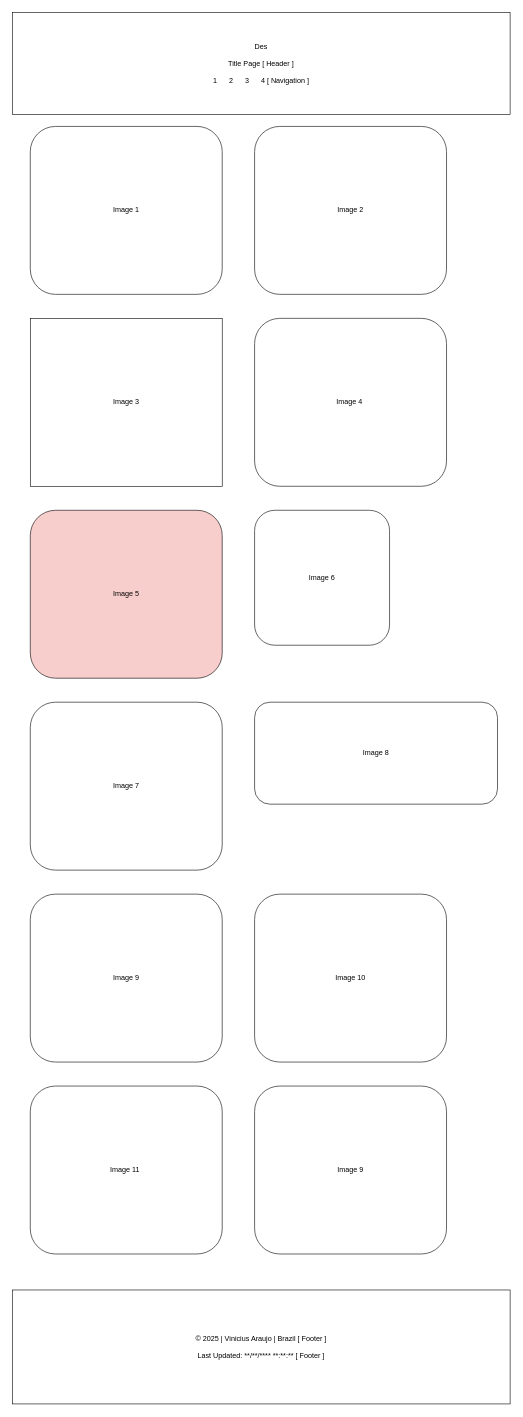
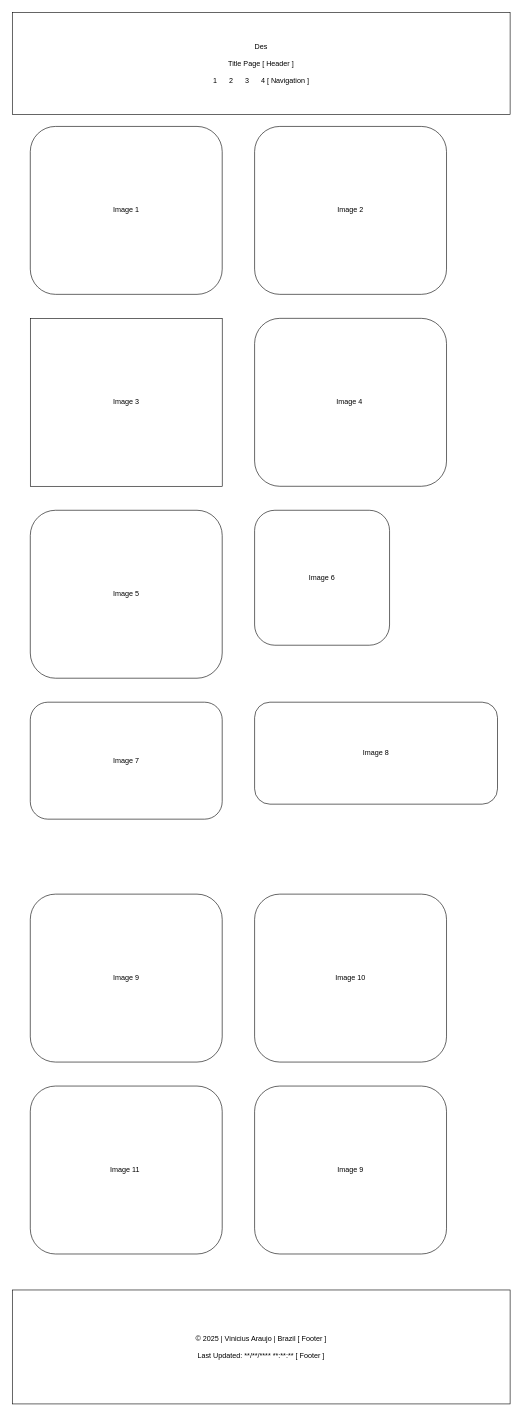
(126, 594) -> (126, 594)
(126, 786) -> (126, 761)
